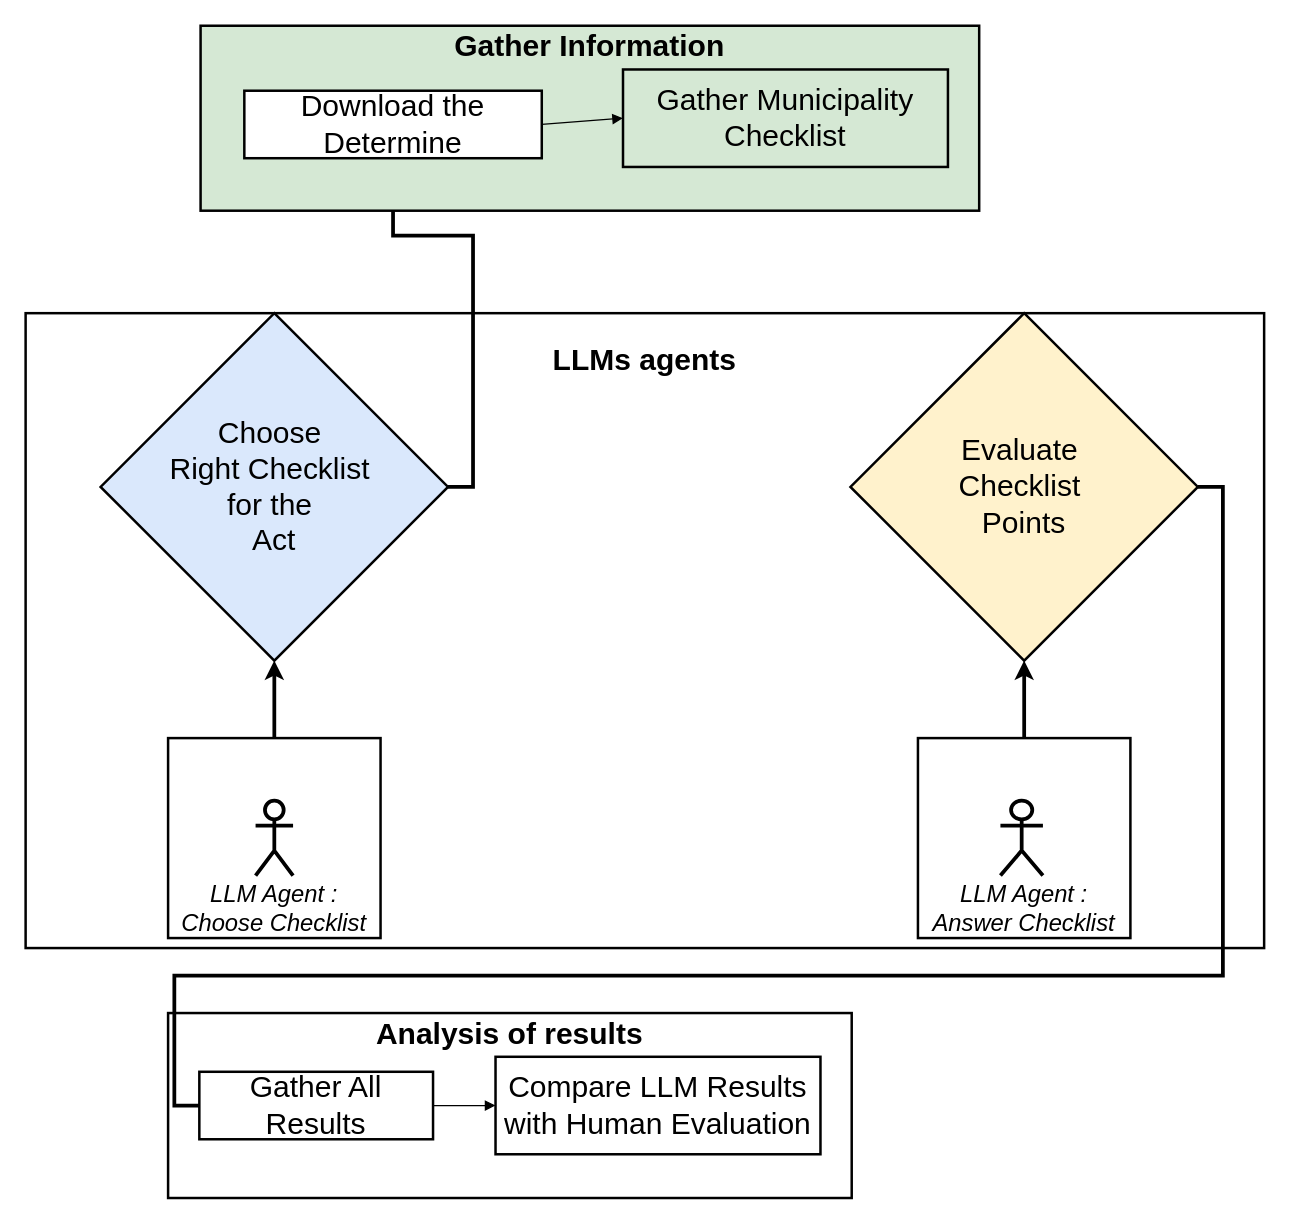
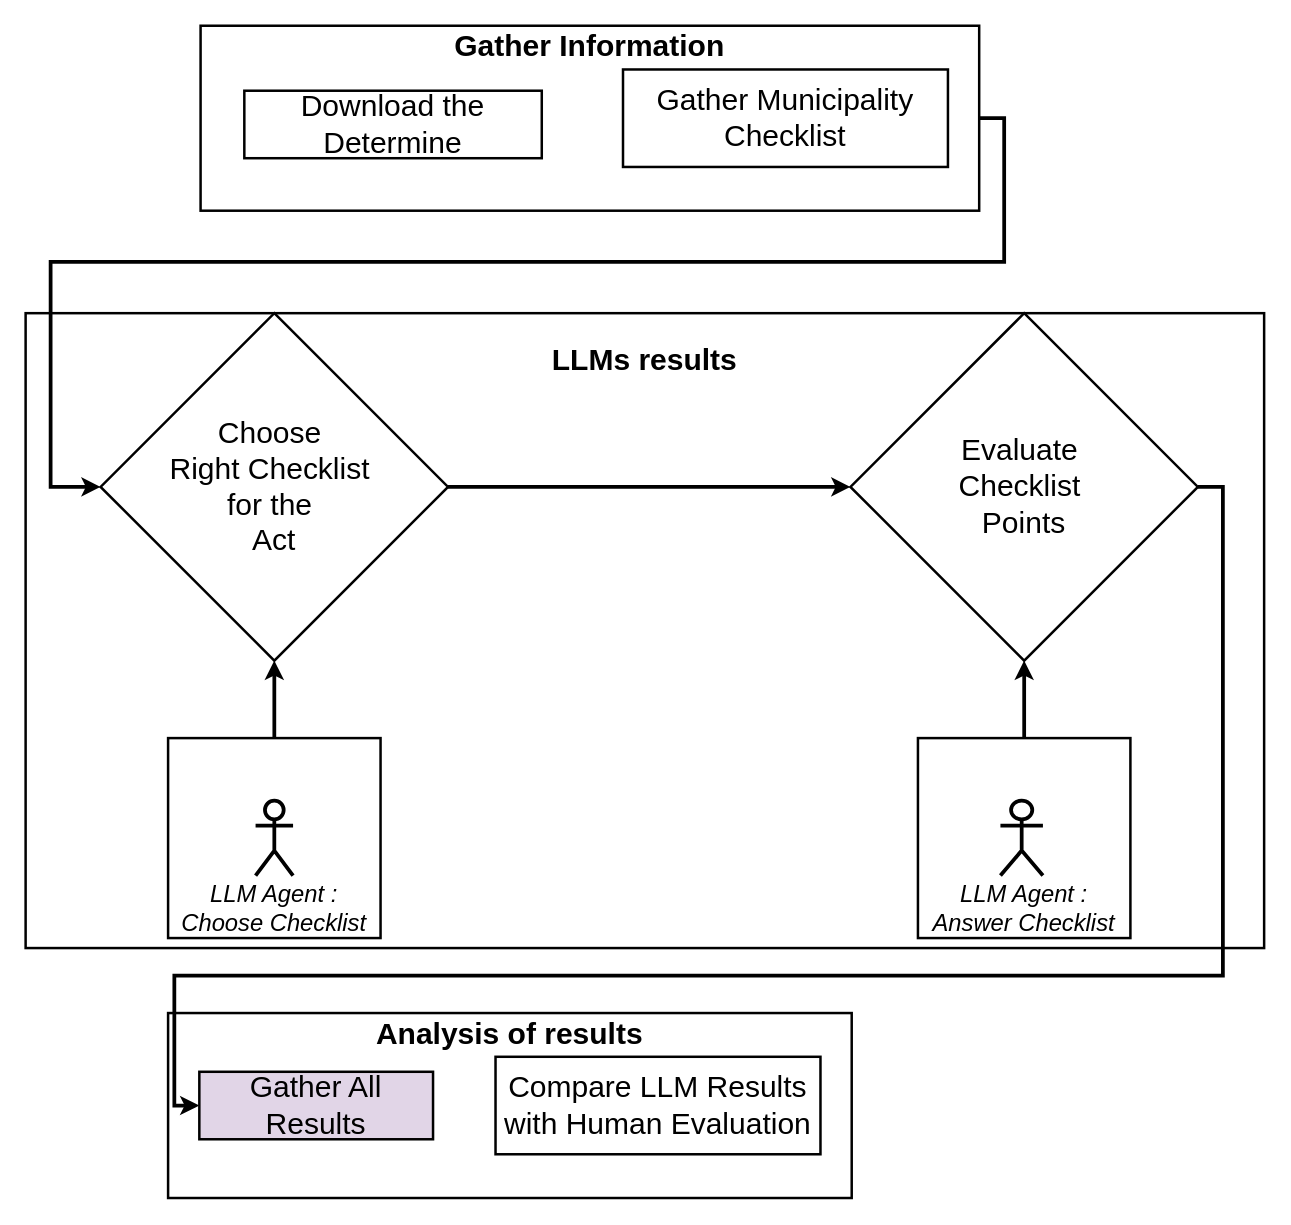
(590, 118) -> (590, 118)
(786, 118) -> (786, 118)
(578, 122) -> none
none -> (481, 262)
(473, 309) -> (656, 487)
(274, 487) -> (274, 487)
(1024, 487) -> (1024, 487)
(645, 631) -> (645, 631)
(190, 1106) -> (184, 1106)
(316, 1106) -> (316, 1106)
(460, 1106) -> none
